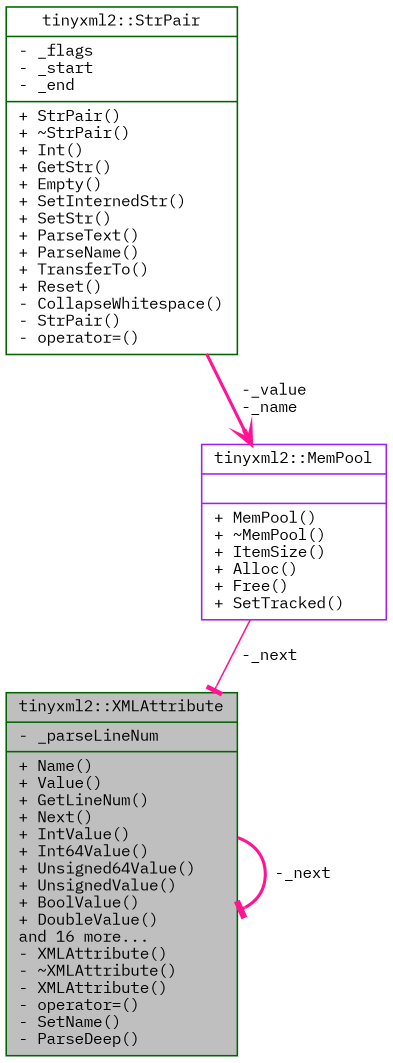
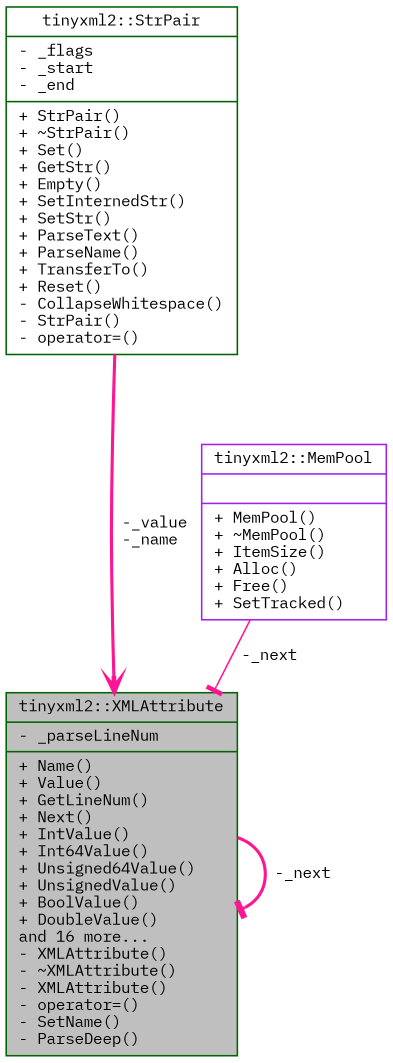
(52, 150) -> (52, 150)
(226, 392) -> (111, 516)
